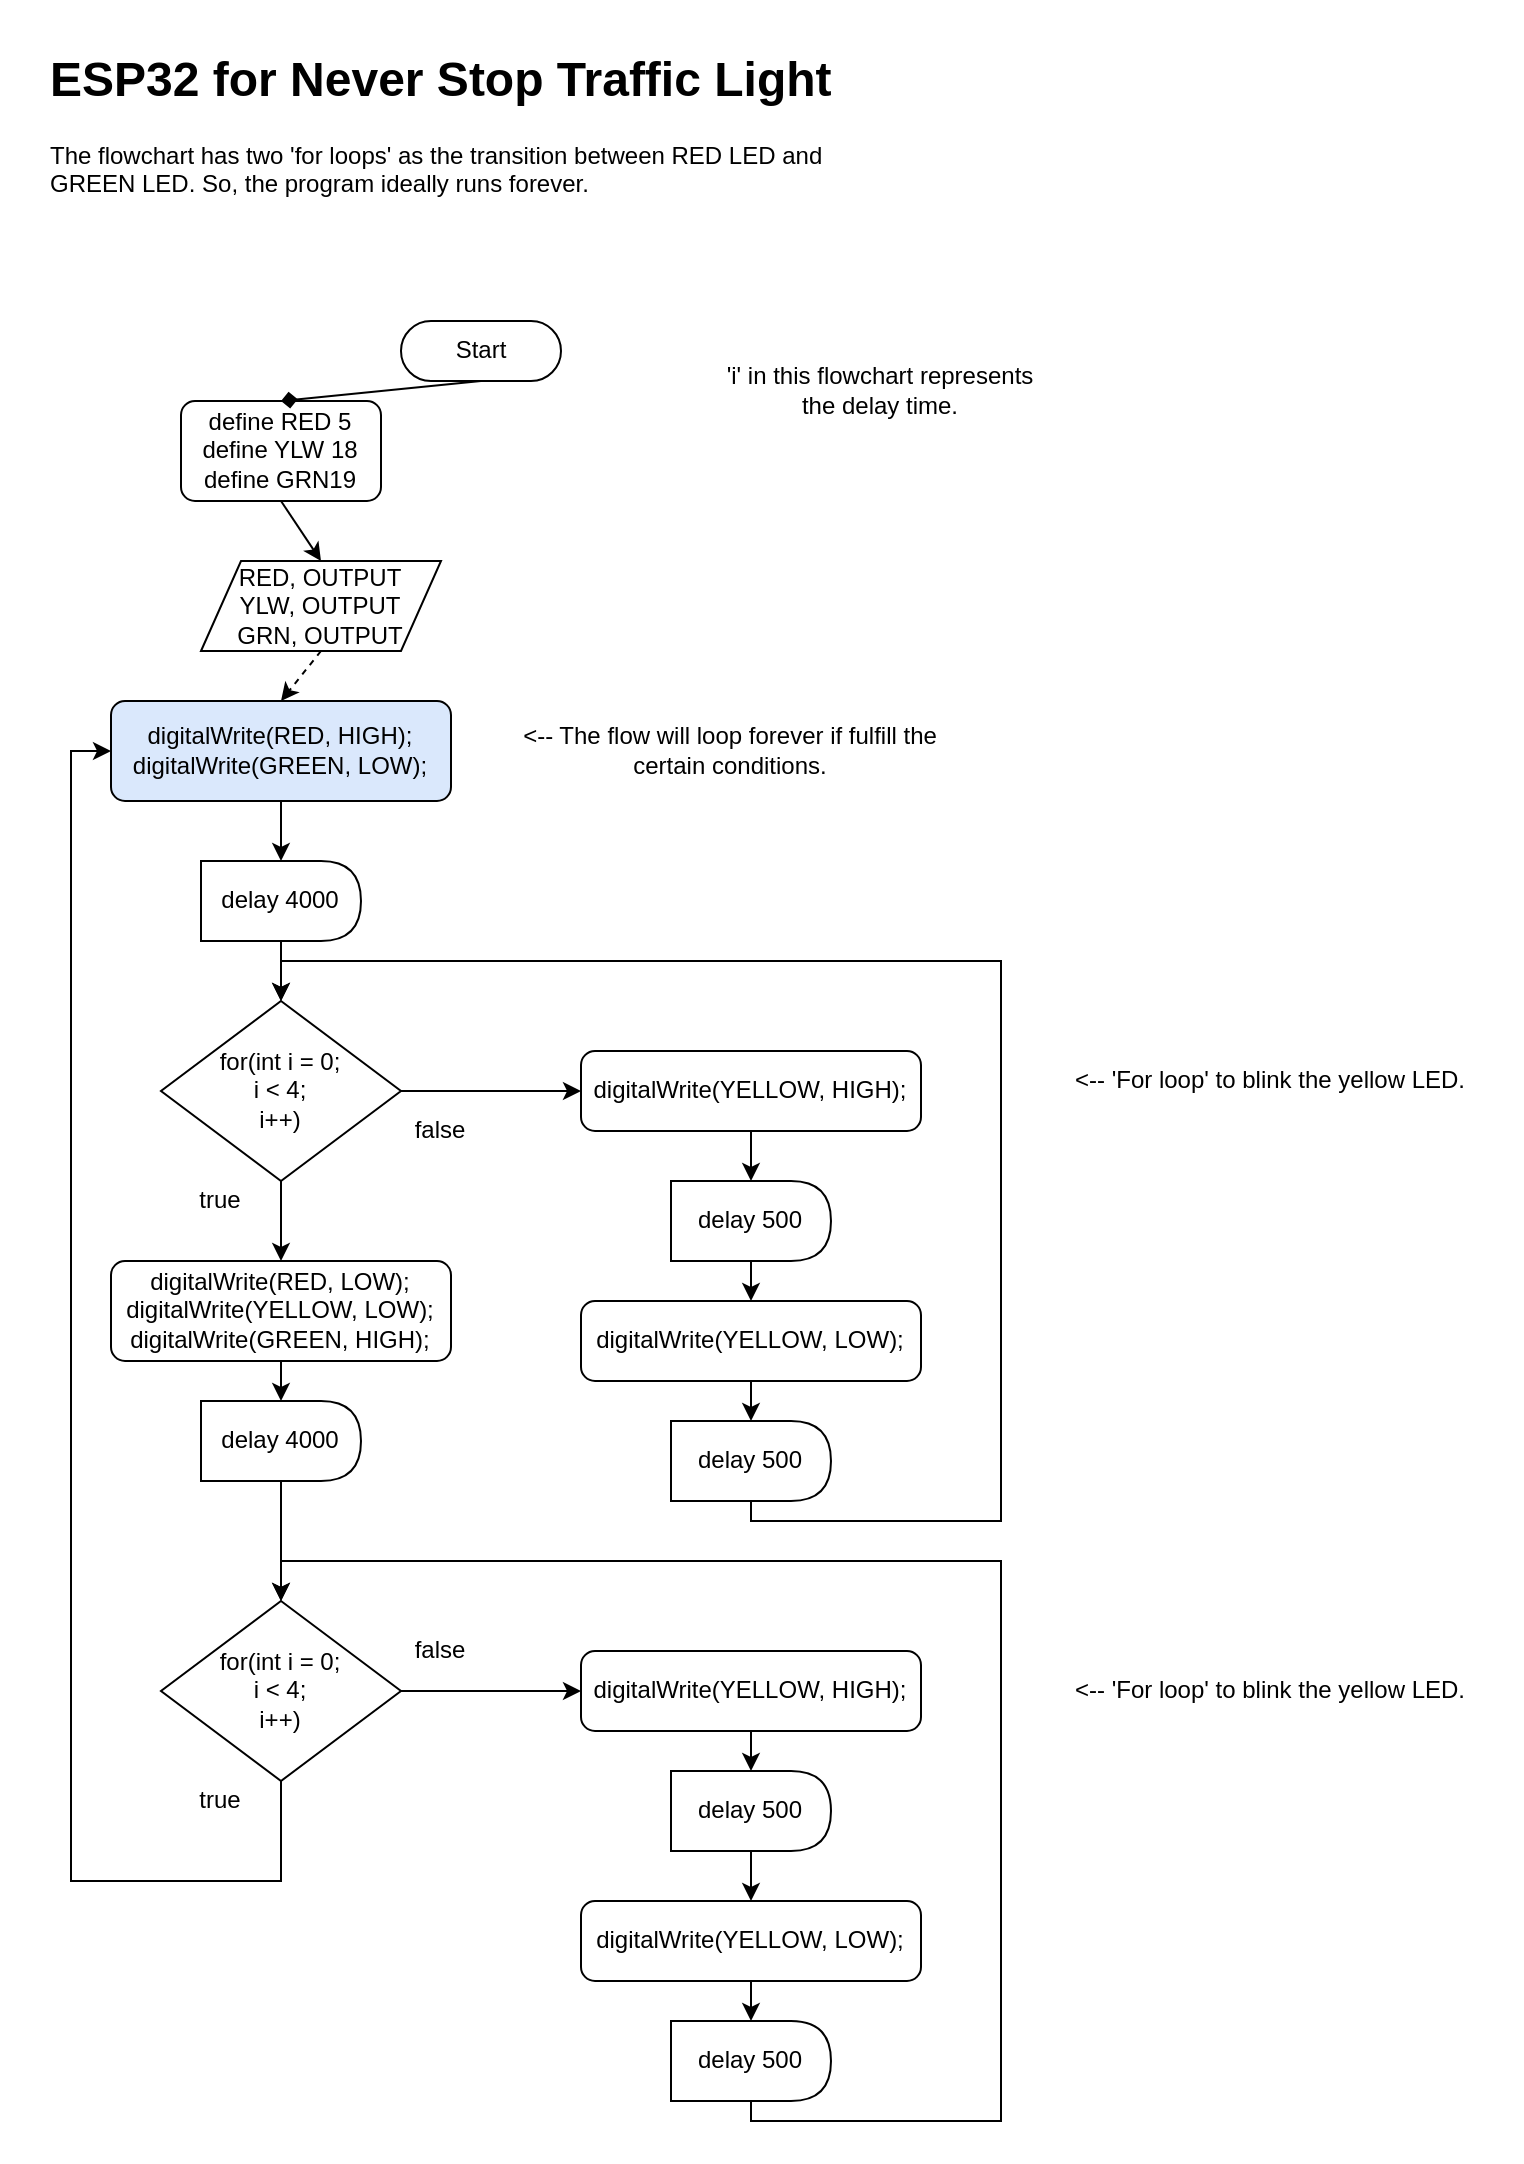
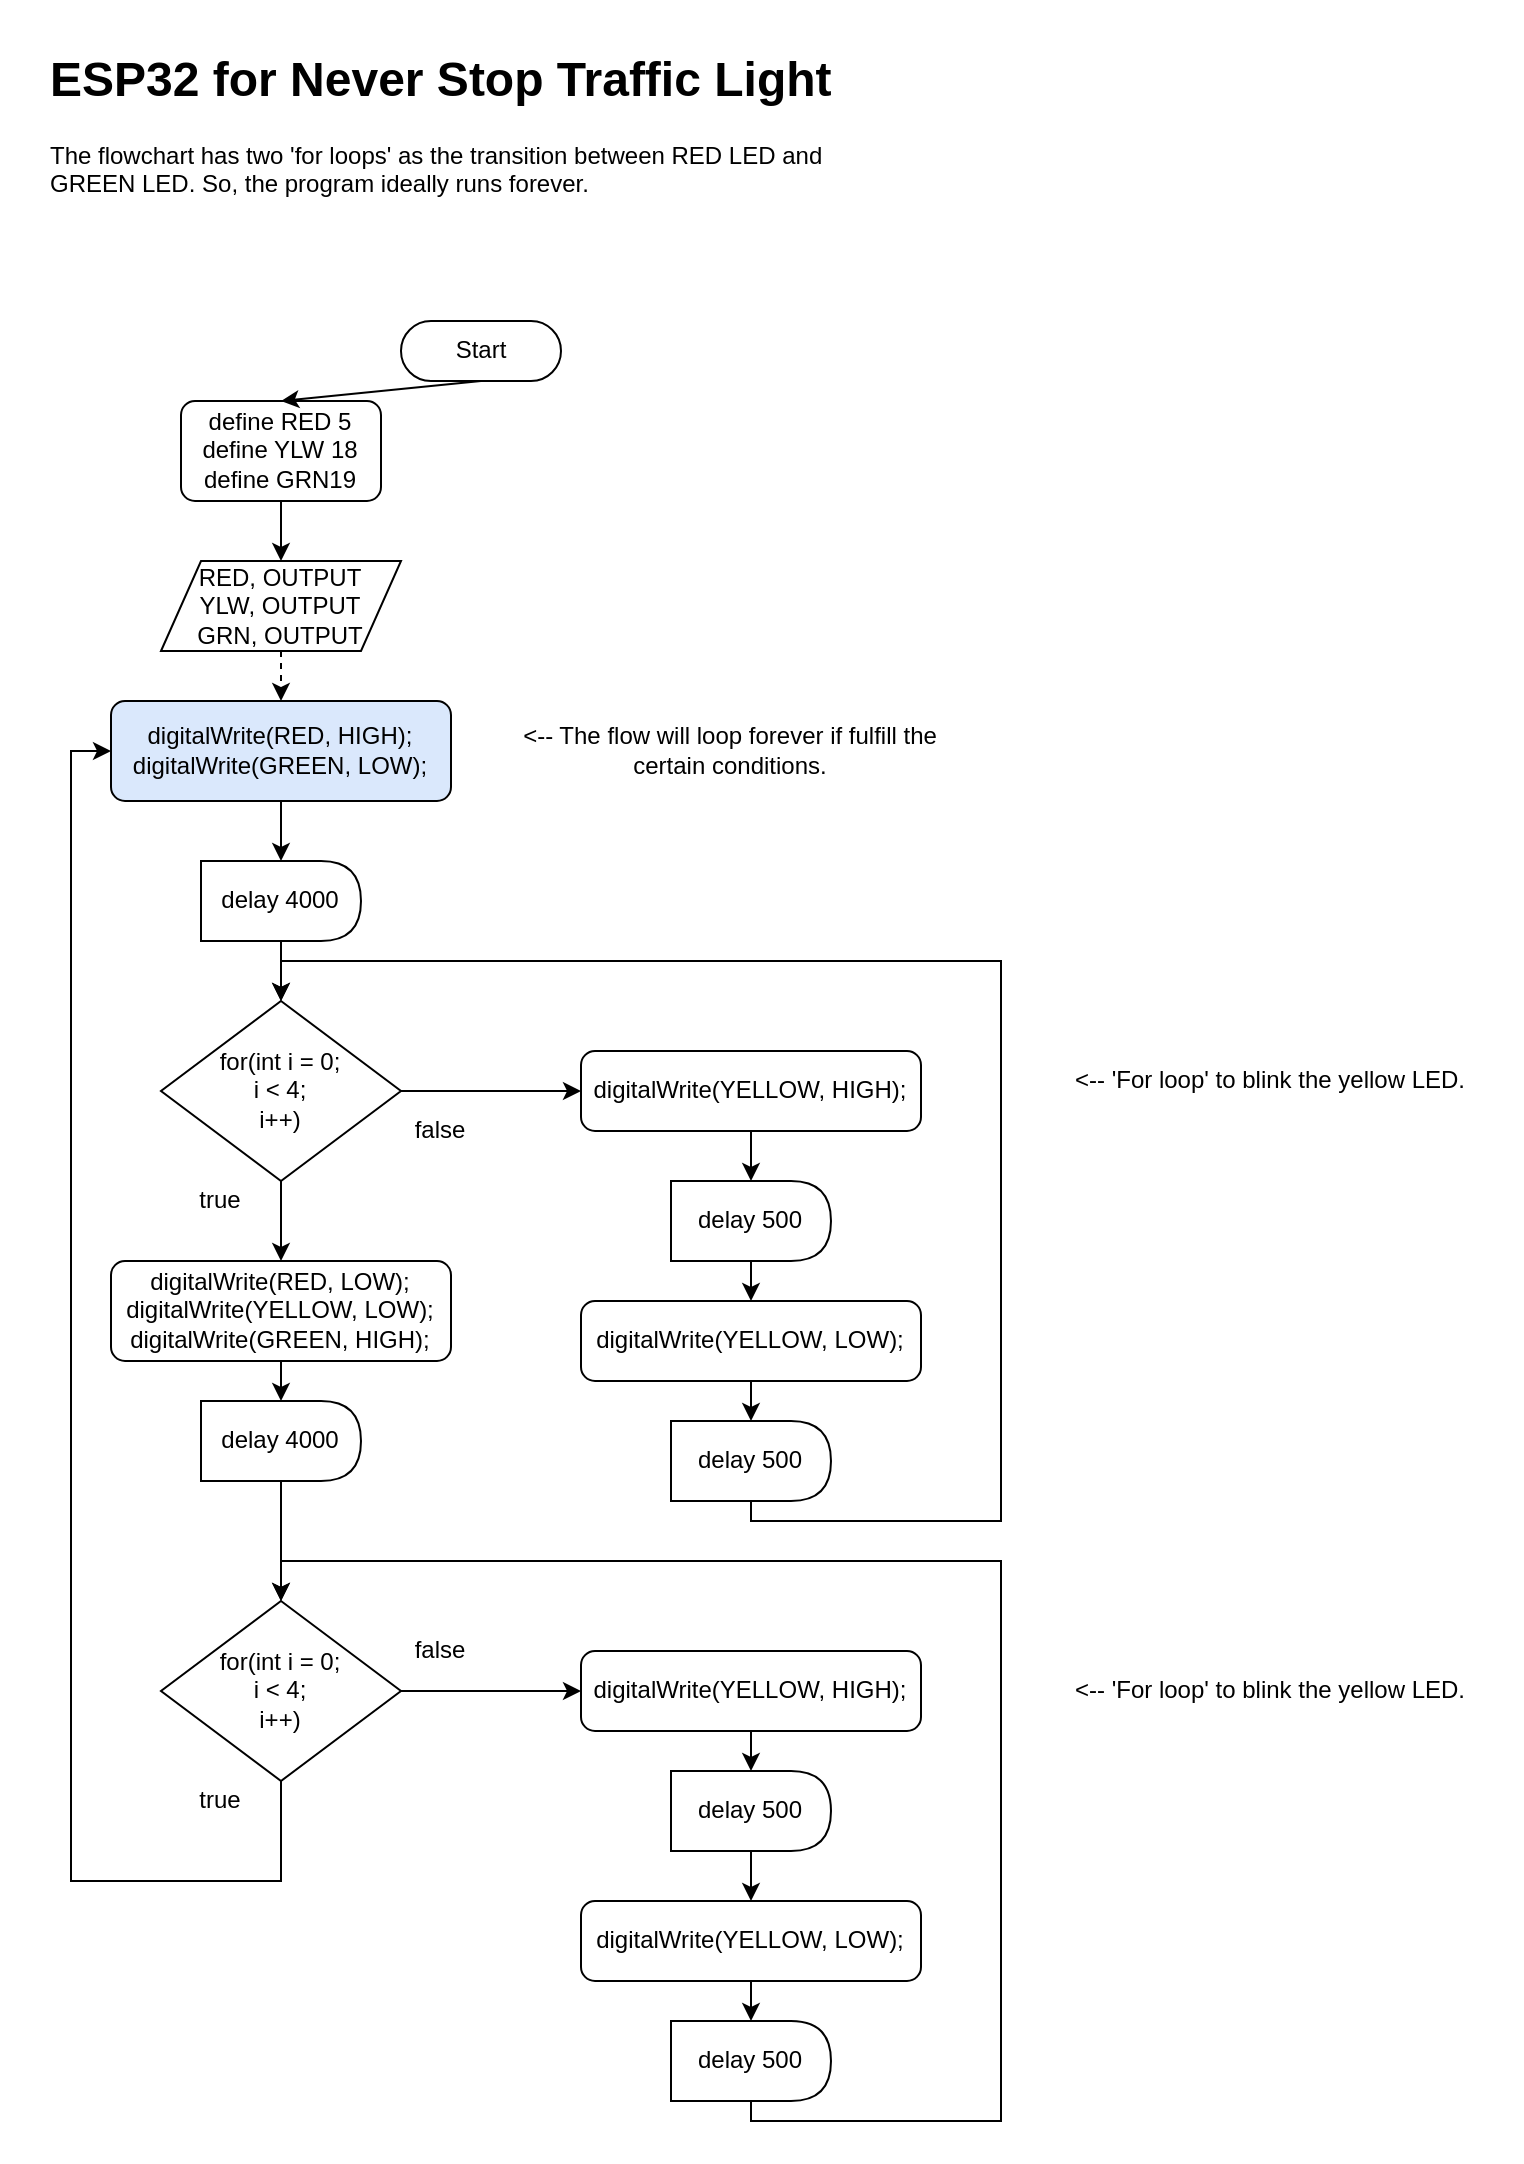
(881, 391) -> none
(297, 399) -> (296, 400)
(321, 606) -> (281, 606)
